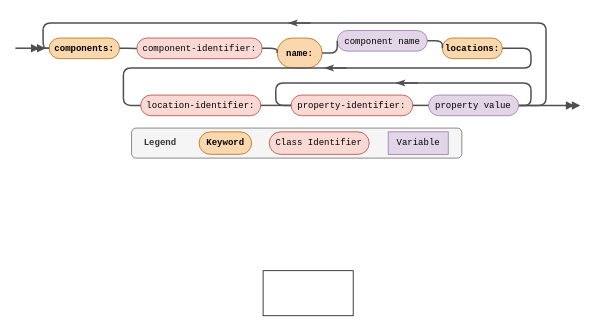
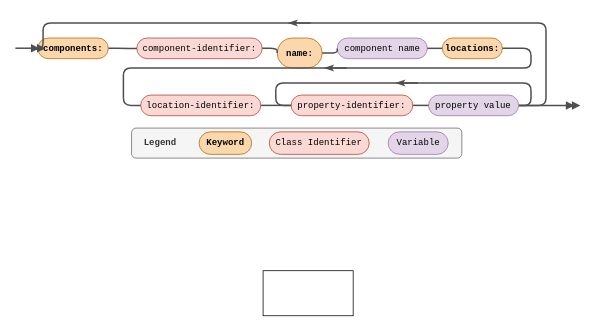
(382, 41) -> (382, 48)
(84, 48) -> (73, 48)
(418, 143) -> (418, 143)
